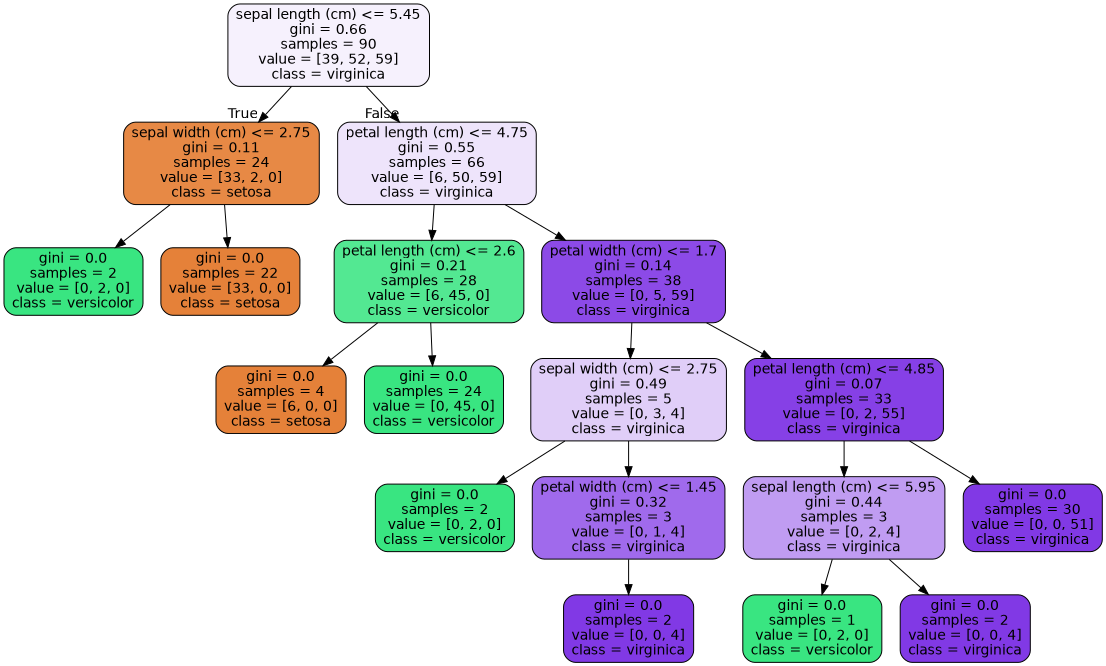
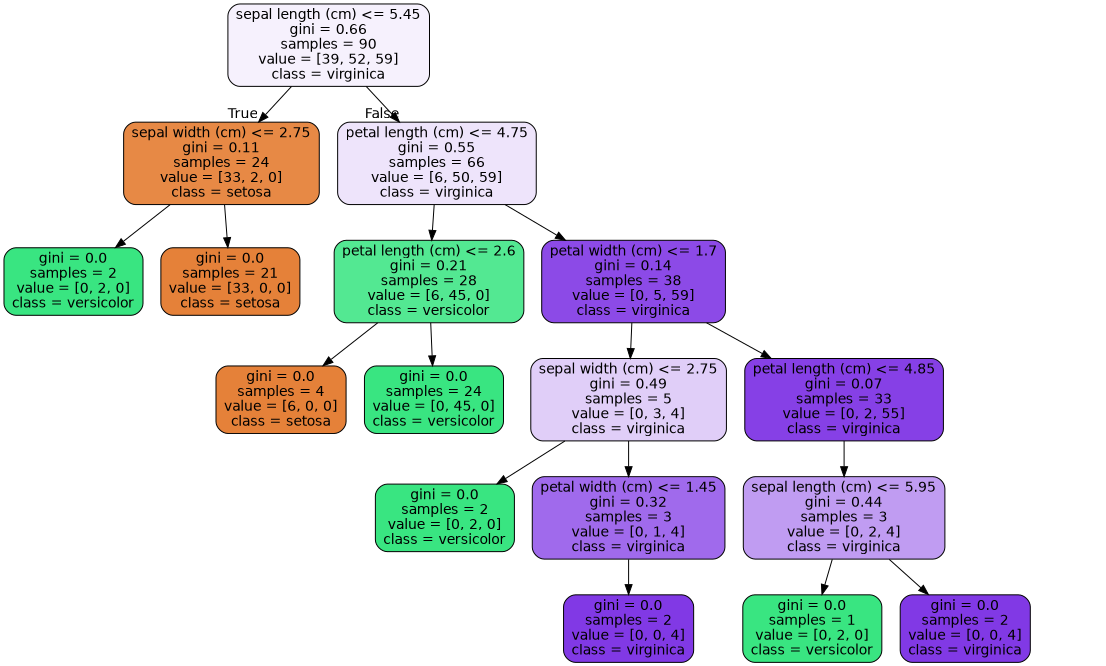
(230, 282) -> (230, 282)
(1033, 518) -> none
